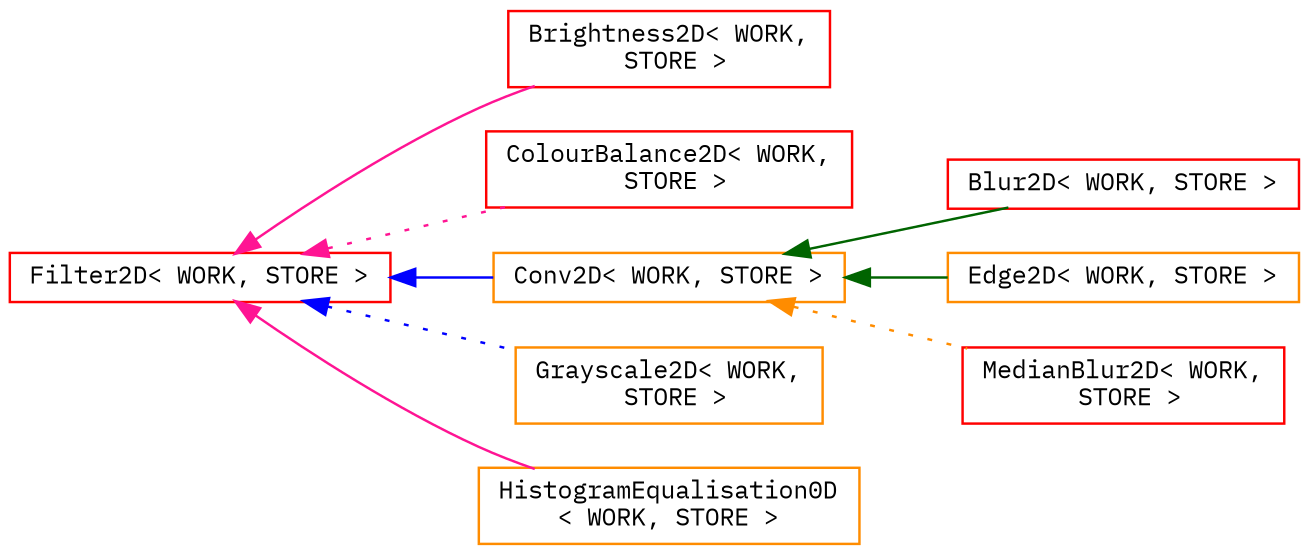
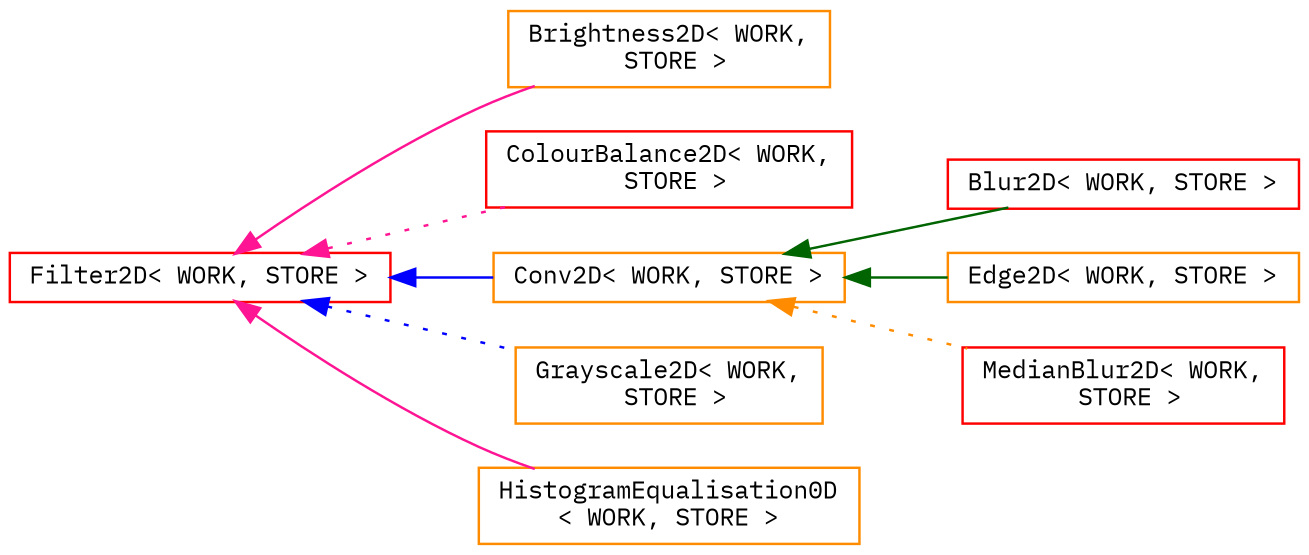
(669, 49) -> (669, 49)
